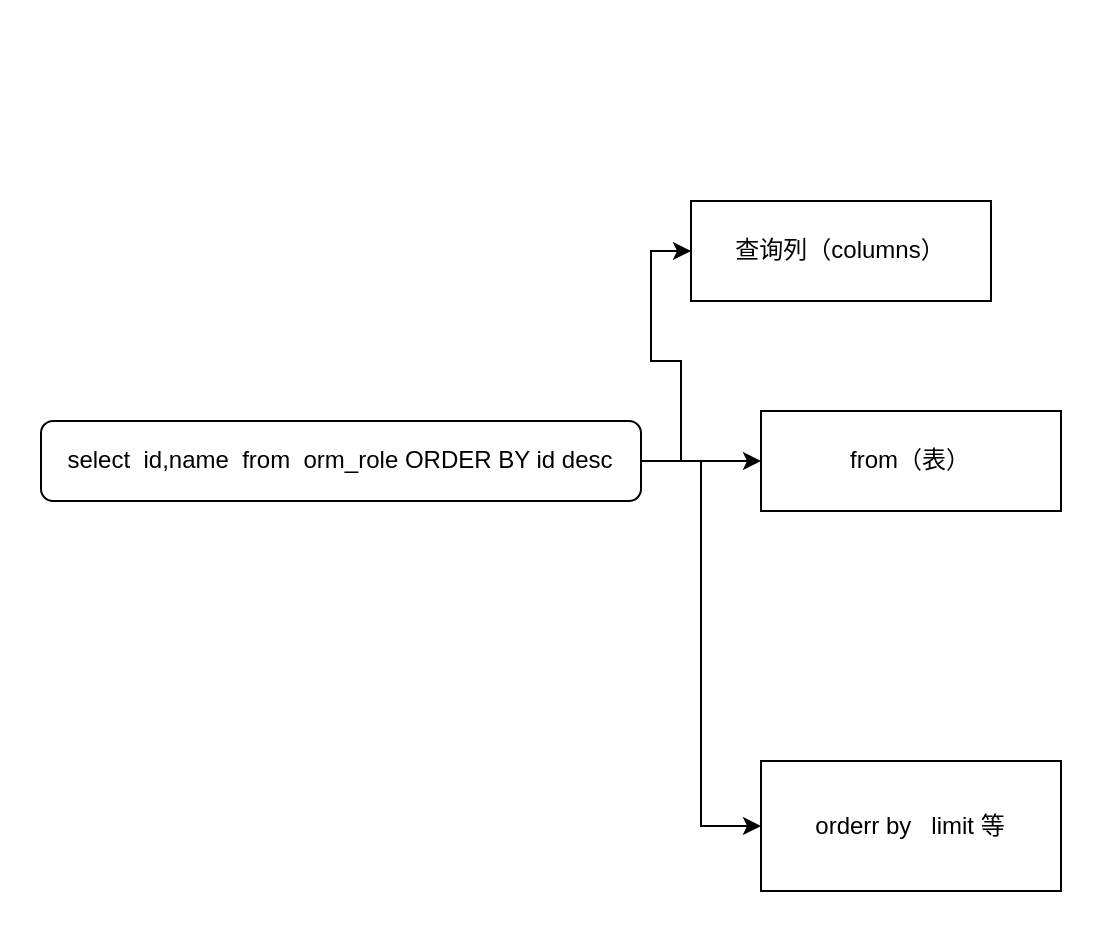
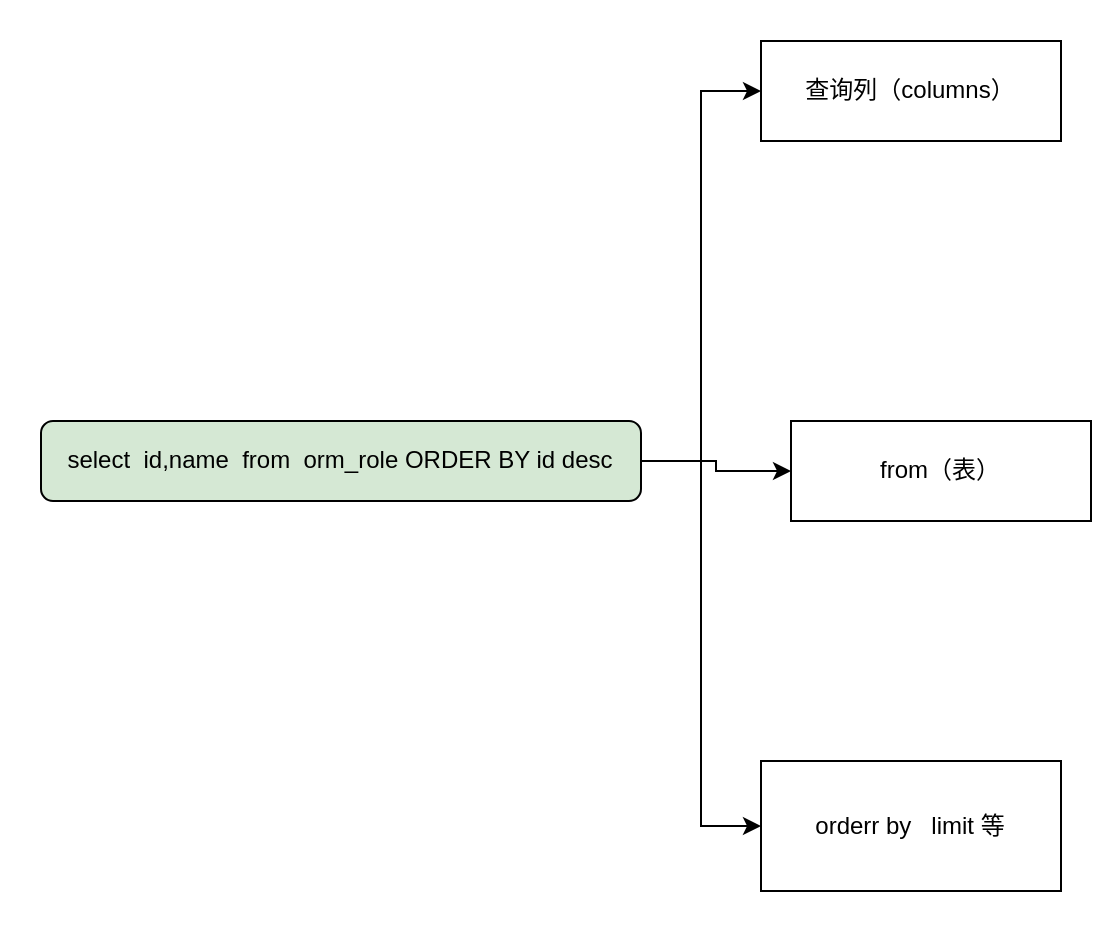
(841, 251) -> (911, 91)
(341, 461) -> (341, 461)
(911, 461) -> (941, 471)
